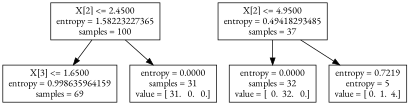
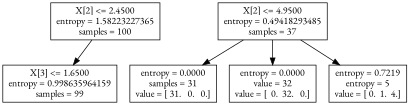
(137, 50) -> (226, 51)
(60, 84) -> (60, 84)
(273, 84) -> (273, 84)
